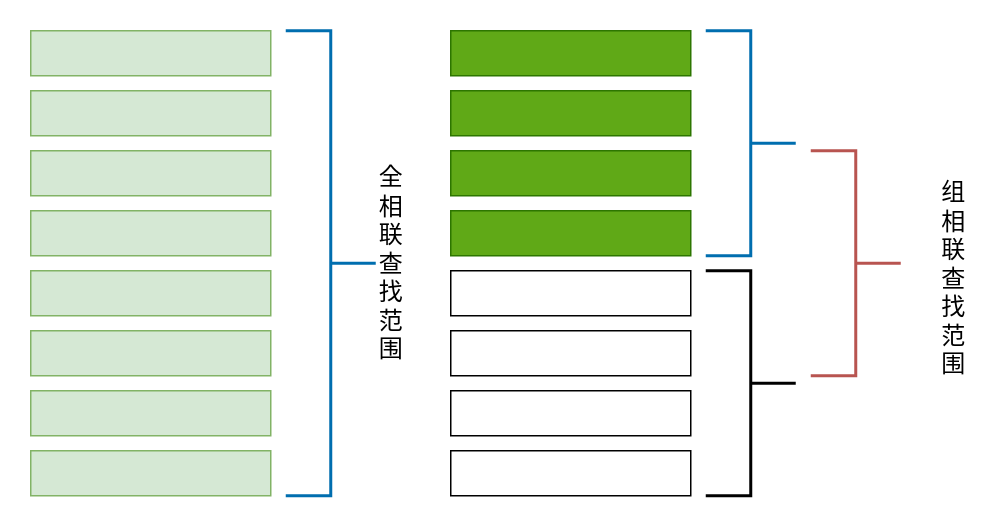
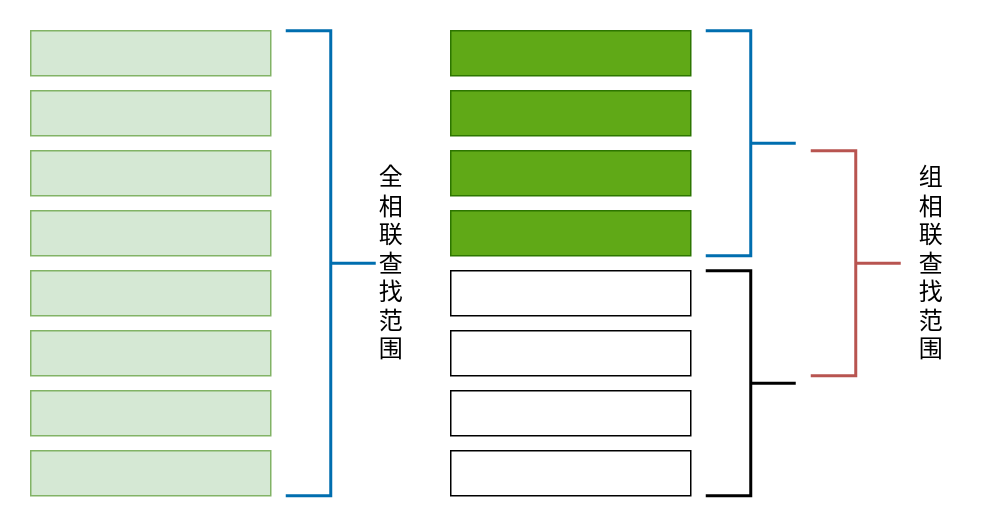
(953, 278) -> (931, 263)
